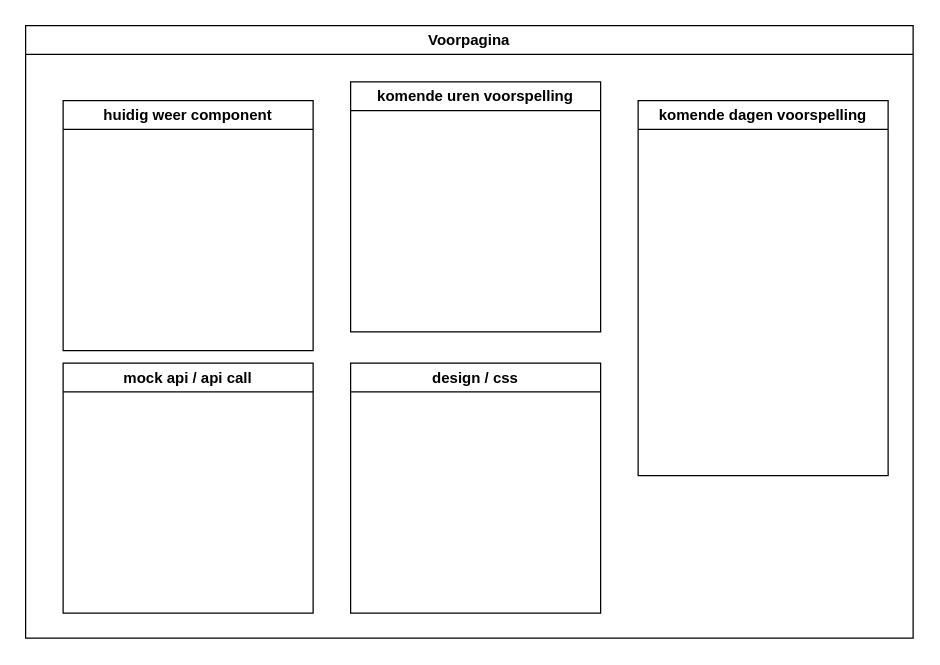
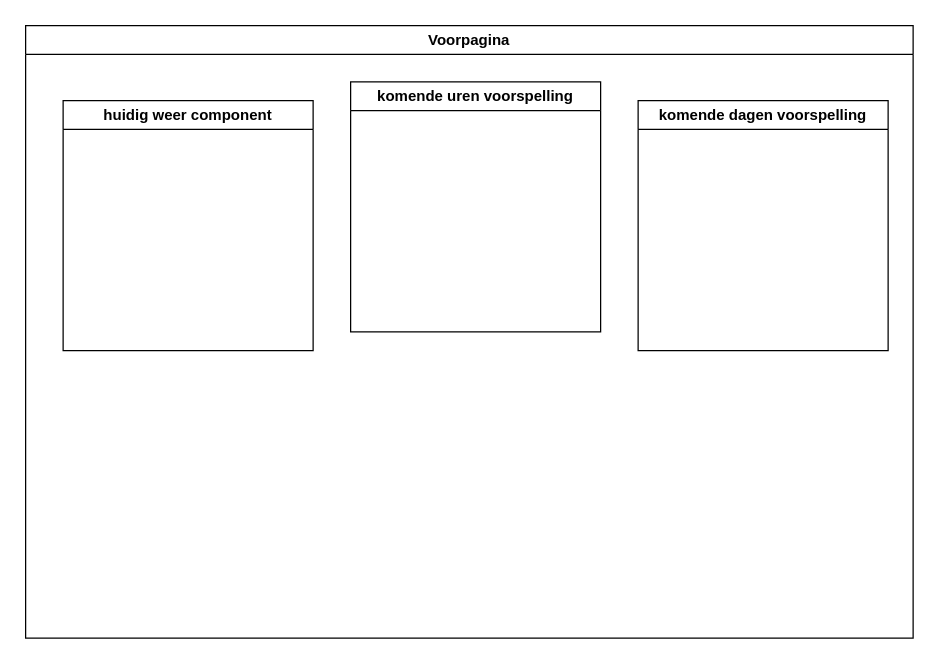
(763, 288) -> (763, 226)
(188, 488) -> none
(476, 488) -> none
